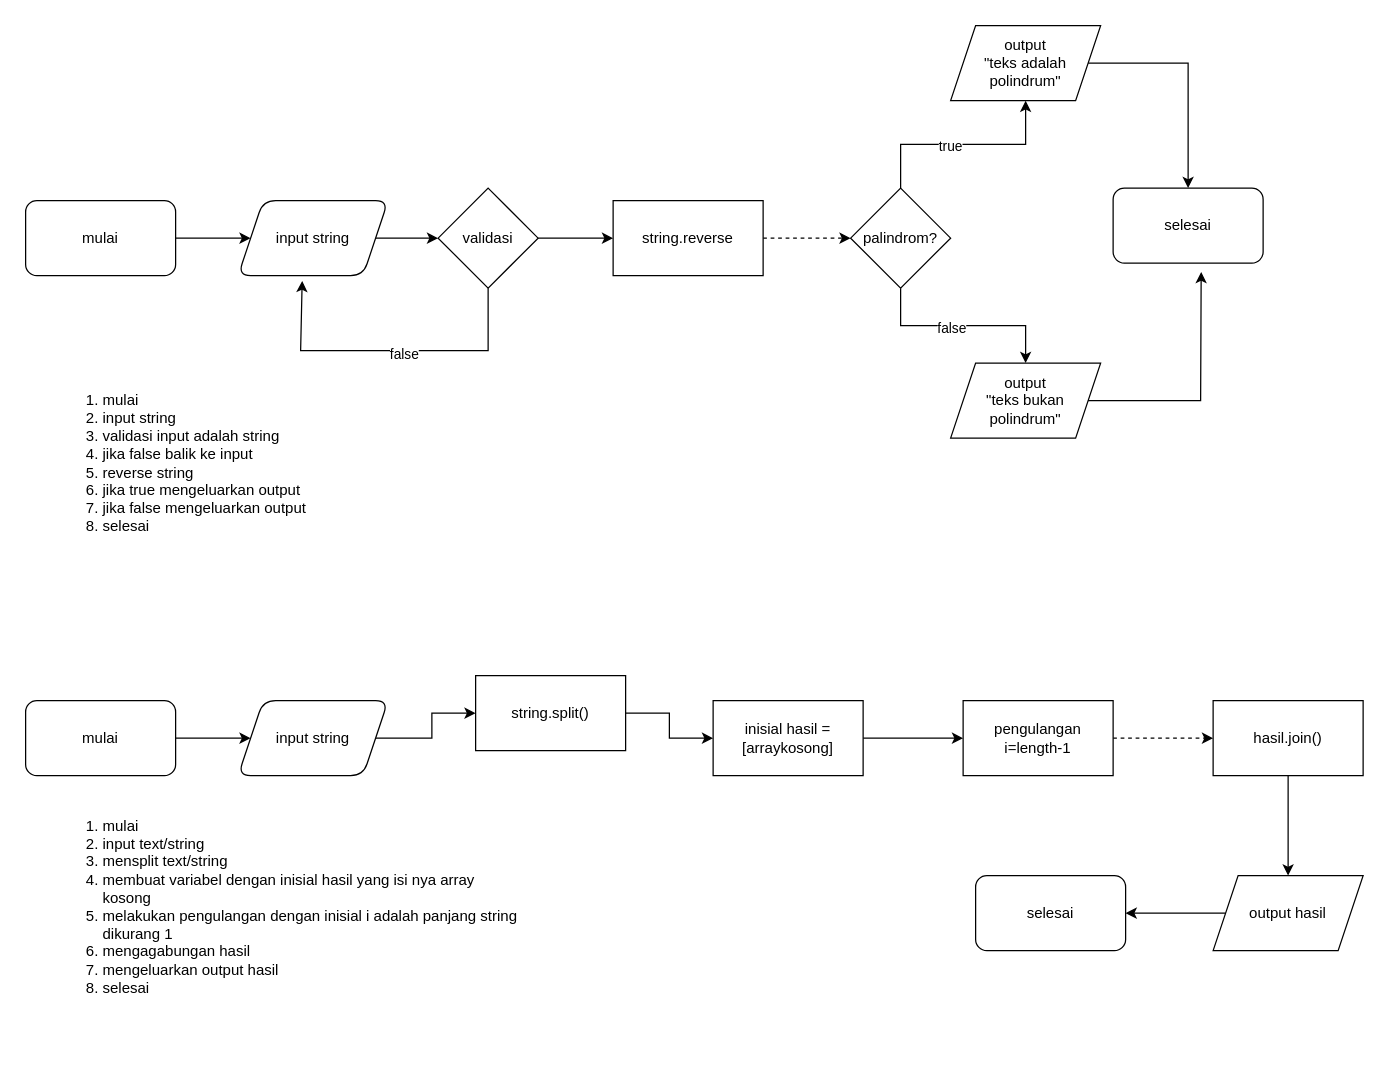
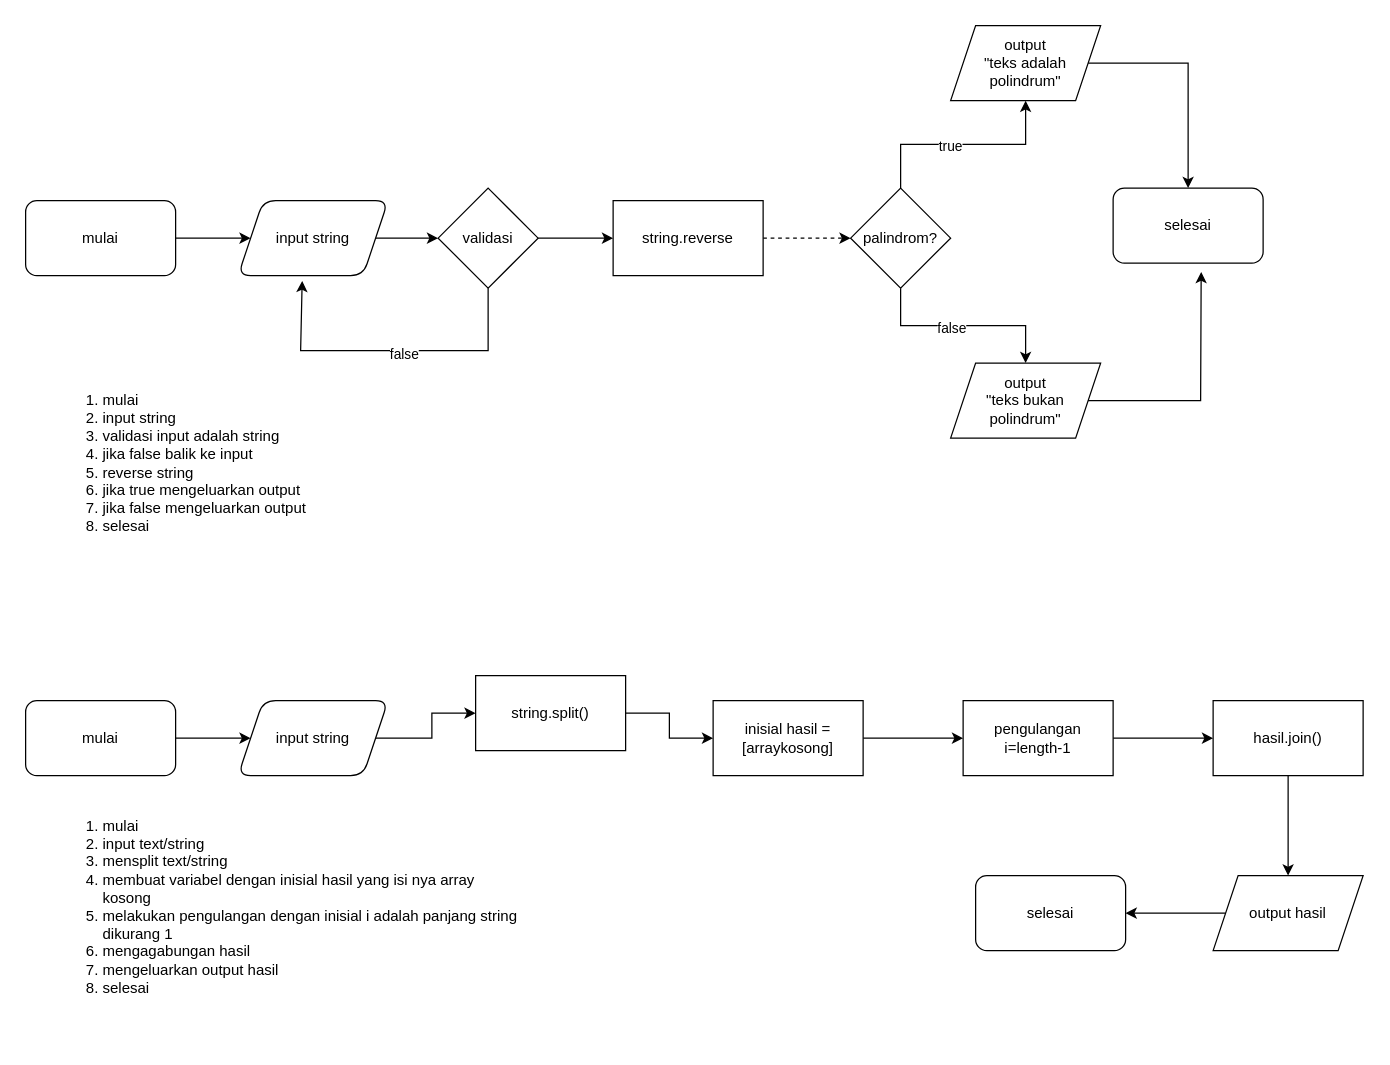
(1159, 738) -> (1159, 738)
